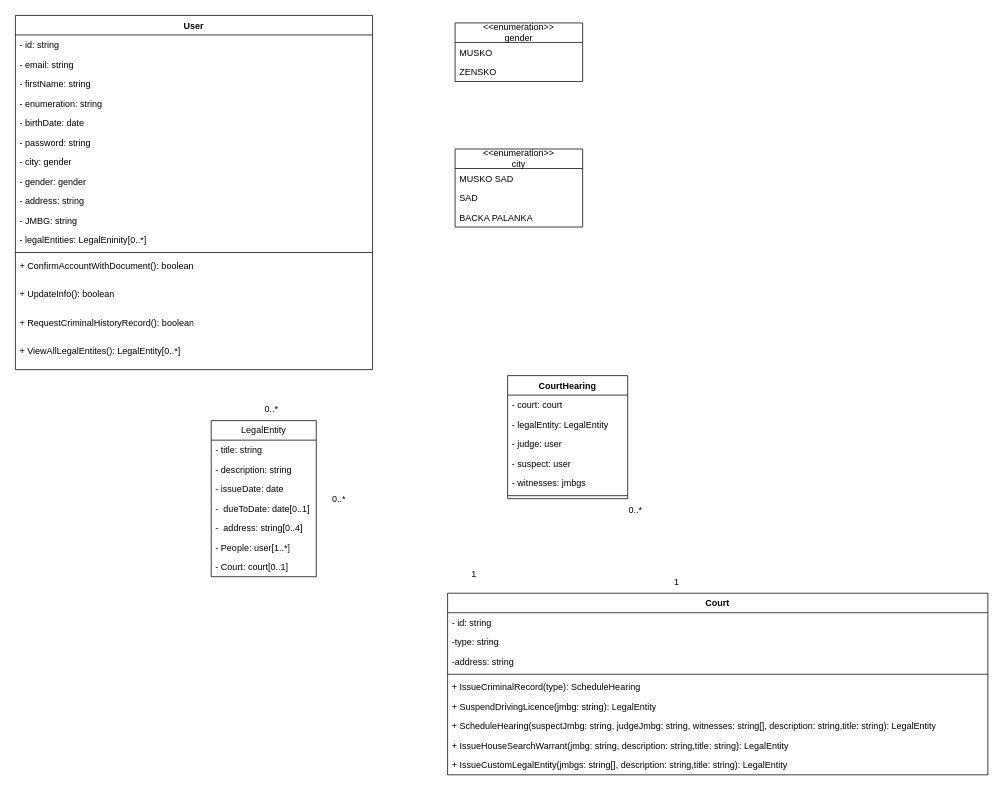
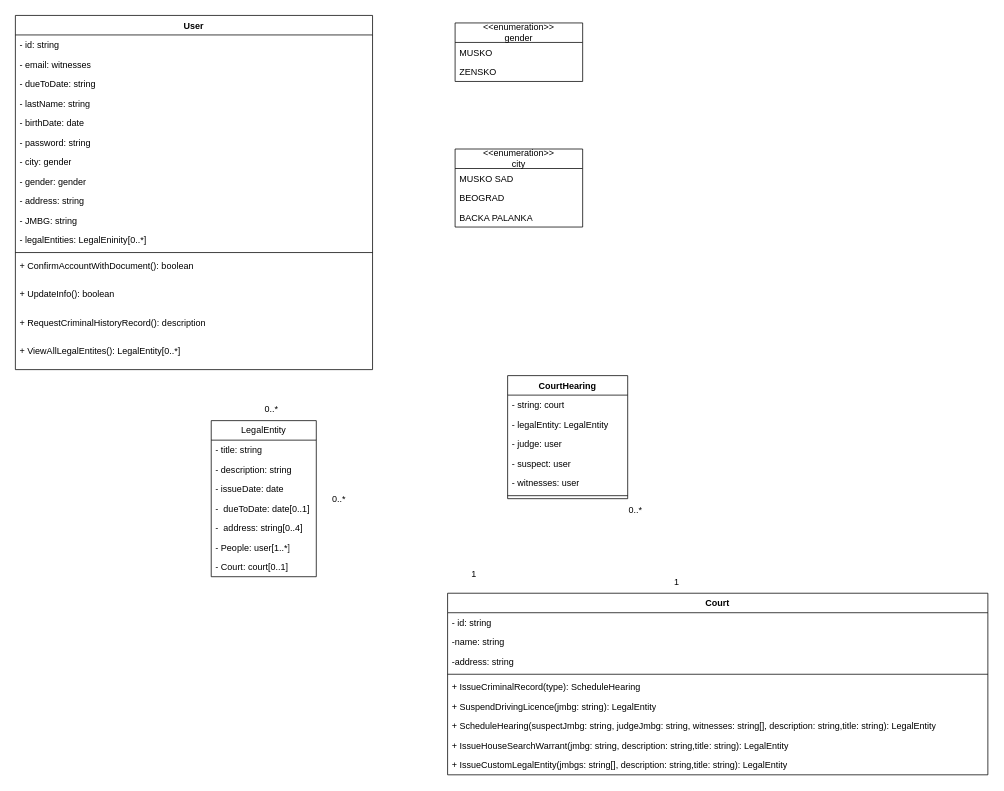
(51, 65) -> (58, 65)
(62, 85) -> (63, 85)
(67, 104) -> (59, 104)
(467, 199) -> (477, 199)
(114, 323) -> (123, 323)
(544, 406) -> (545, 406)
(553, 484) -> (550, 484)
(481, 643) -> (481, 643)
